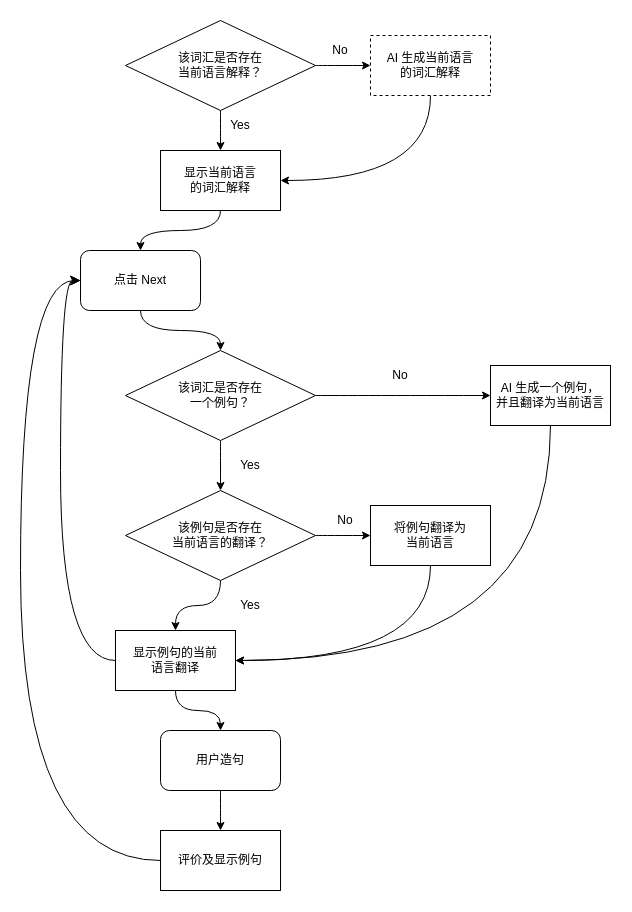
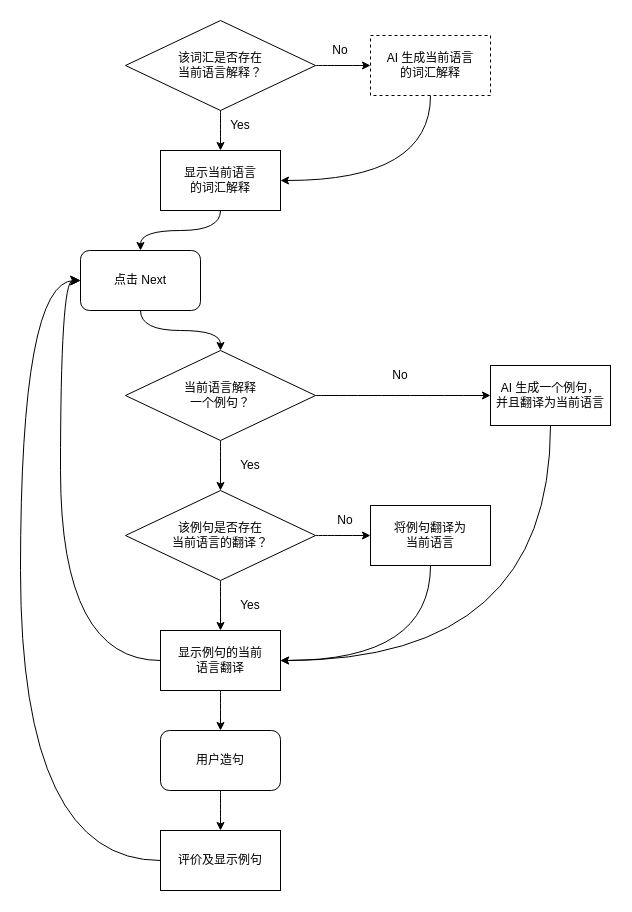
(221, 396) -> (221, 396)
(176, 661) -> (221, 661)
